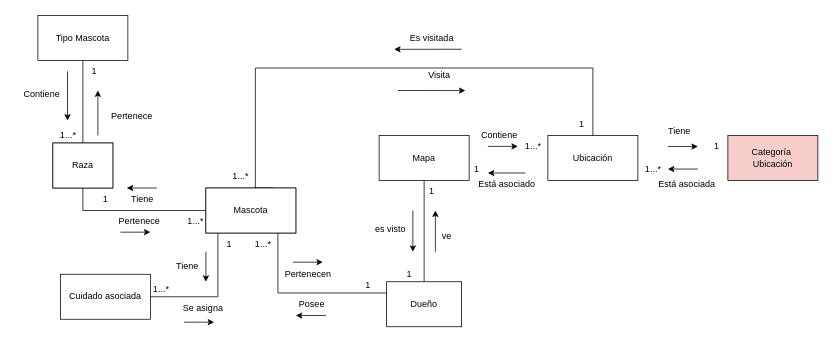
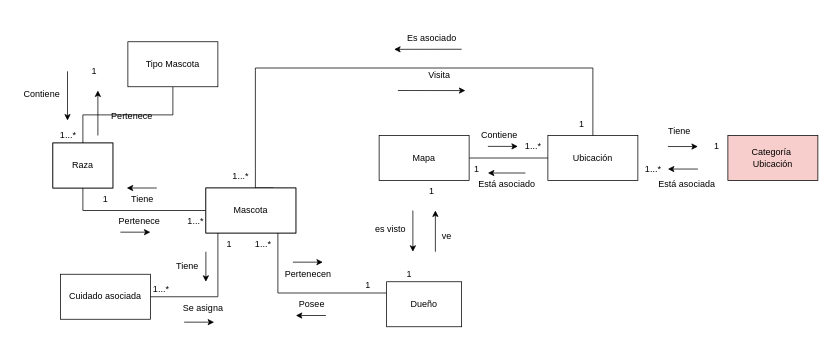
(83, 38) -> (173, 64)
(432, 38) -> (432, 38)
none -> (509, 158)
(424, 232) -> none
